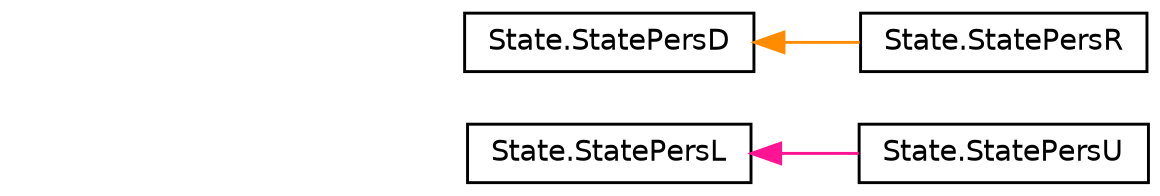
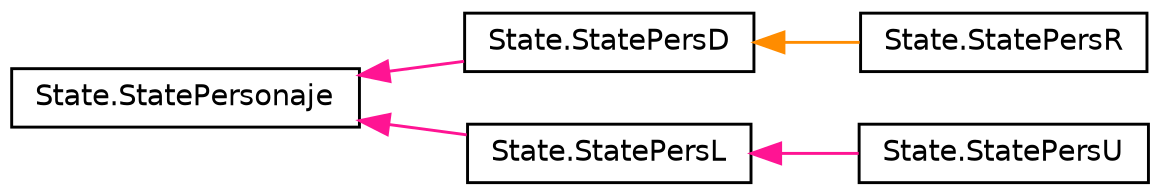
none -> (186, 98)
